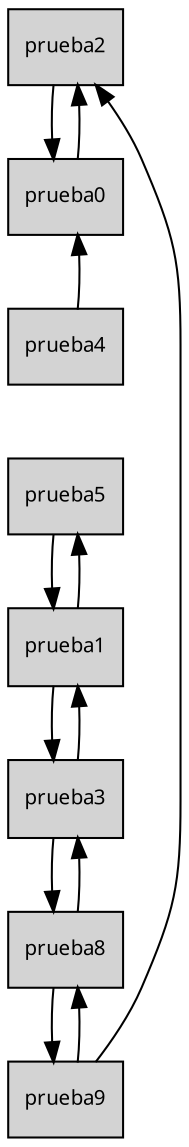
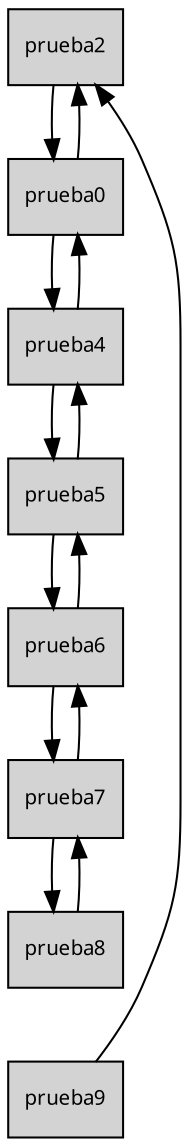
none -> (52, 262)
none -> (52, 411)
none -> (79, 432)
(66, 647) -> (66, 647)
(66, 799) -> (66, 799)
(52, 1015) -> none
(79, 1035) -> none
